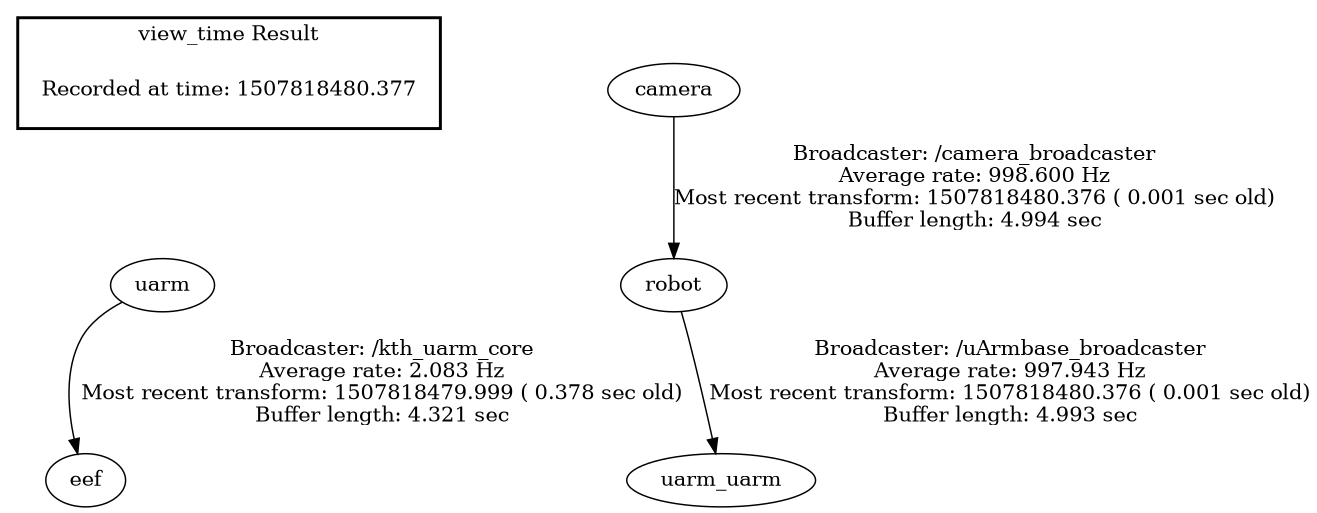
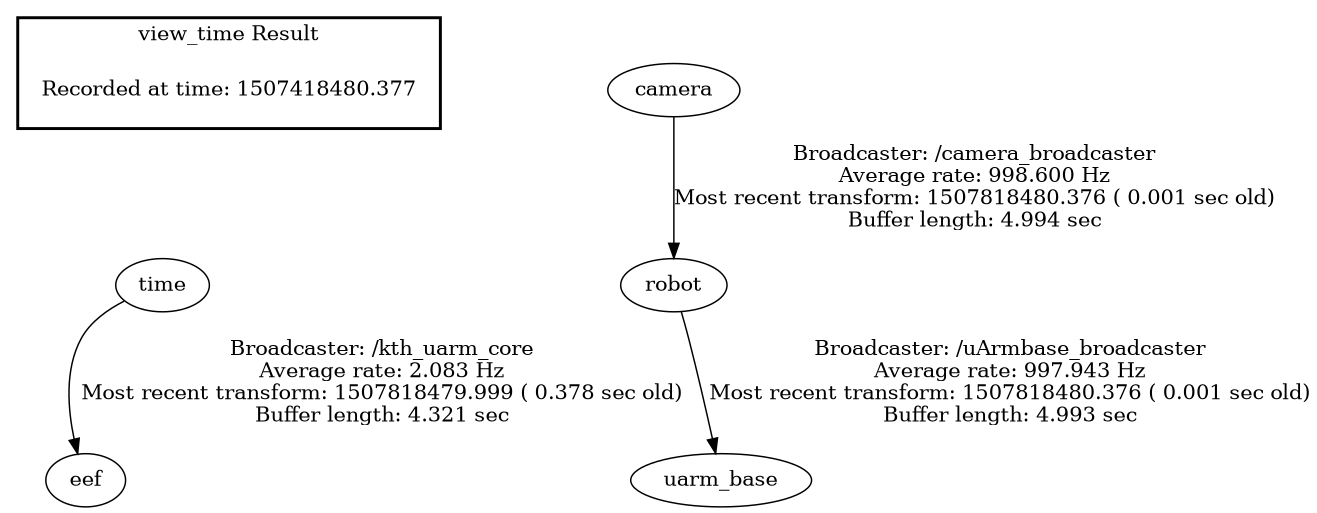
(229, 90) -> (229, 90)
(163, 285) -> (163, 285)
(721, 480) -> (721, 480)
